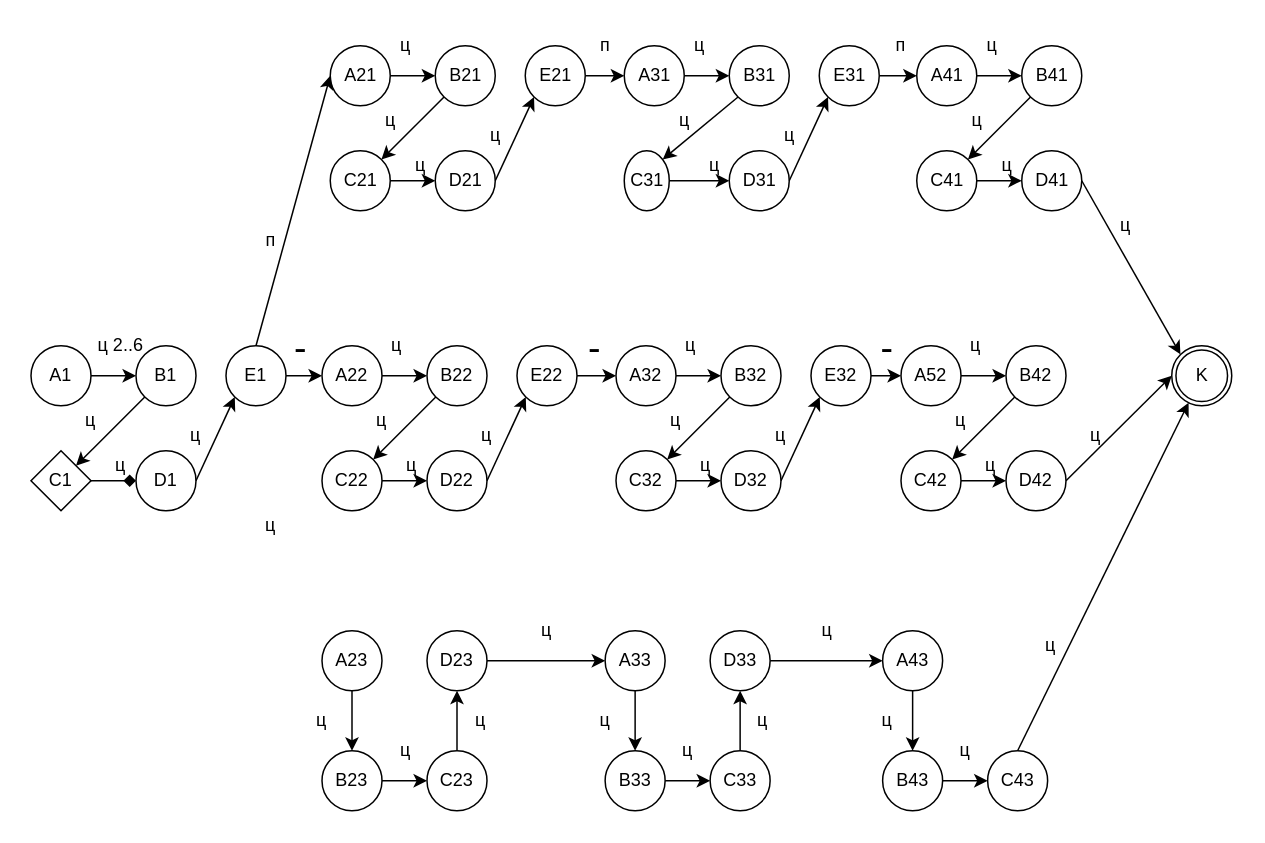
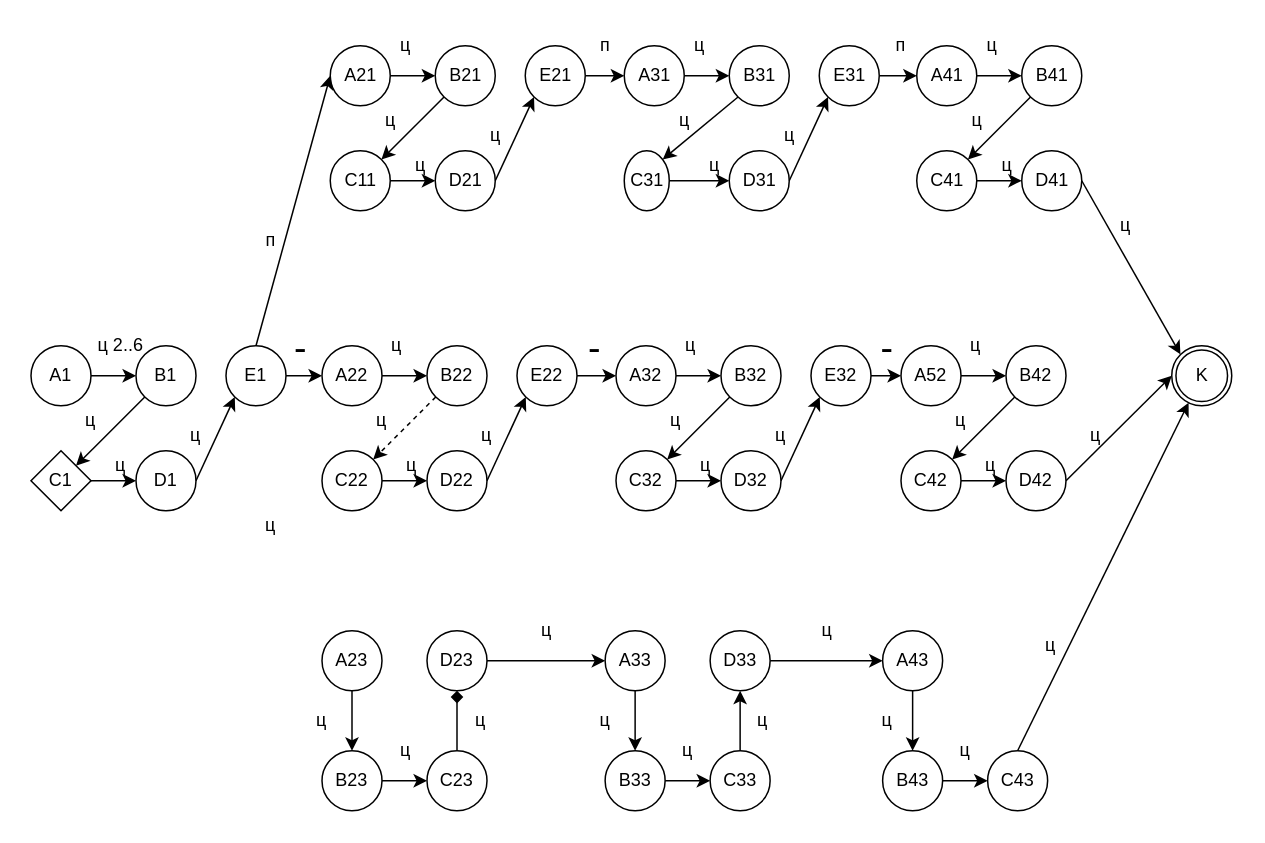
(361, 181) -> (361, 181)
(407, 426) -> (407, 426)
(123, 481) -> (124, 481)
(457, 702) -> (457, 703)
